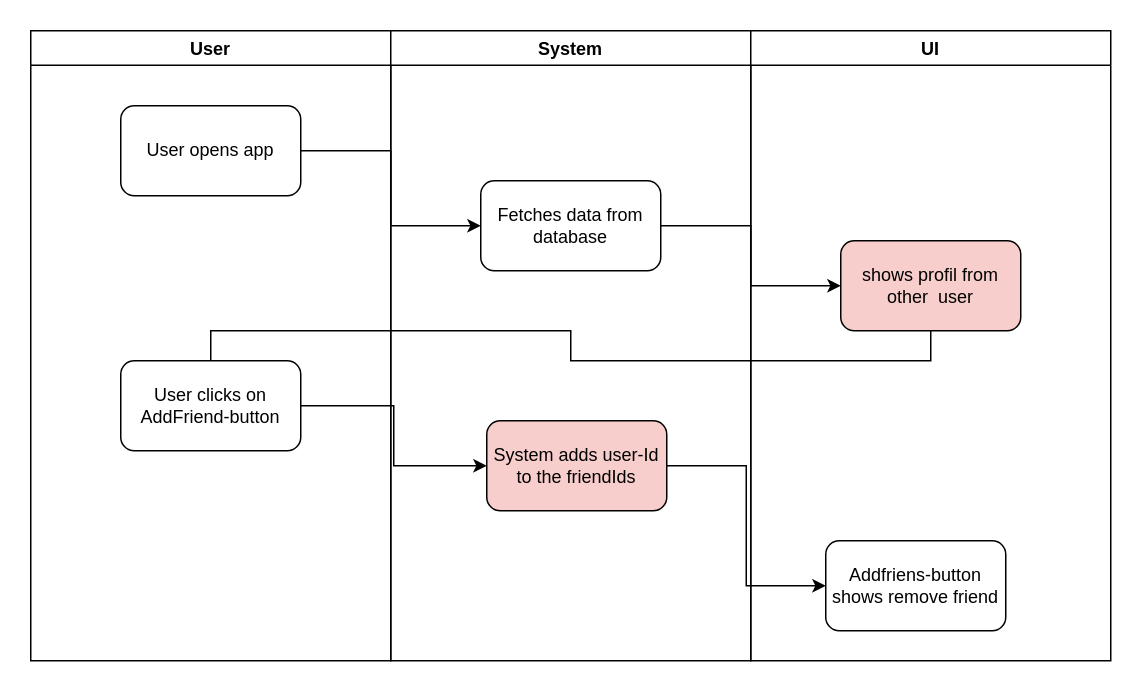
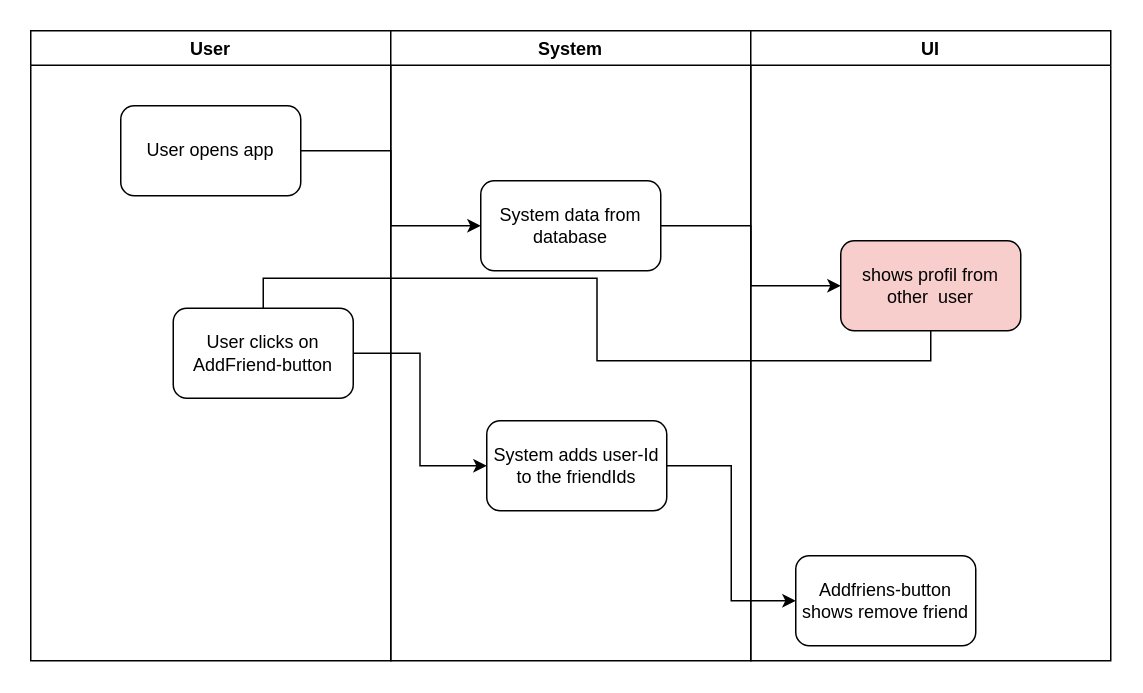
(571, 226) -> (571, 226)
(211, 406) -> (263, 353)
(577, 466) -> (577, 466)
(916, 586) -> (886, 601)
